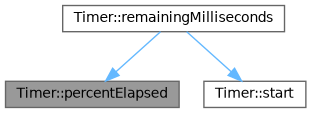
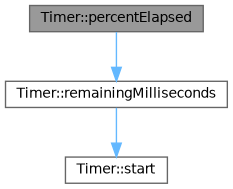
(138, 52) -> (116, 50)
